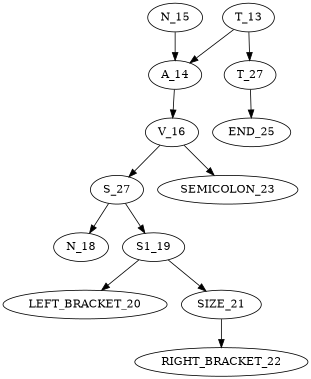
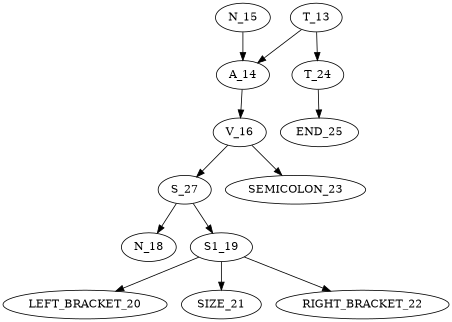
(250, 75) -> (318, 75)
(221, 329) -> (284, 273)
